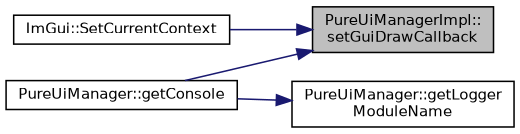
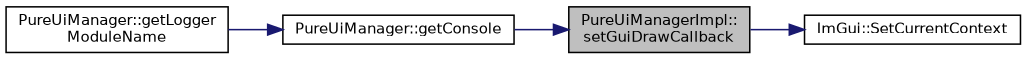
(263, 30) -> (770, 30)
(257, 99) -> (248, 30)
